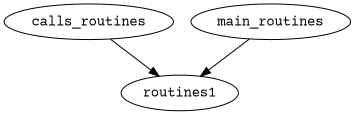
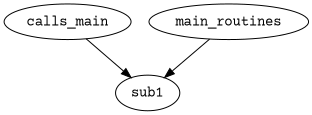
(89, 22) -> (68, 22)
(180, 93) -> (148, 93)
